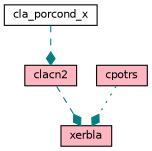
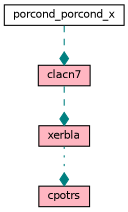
(51, 15) -> (64, 15)
(51, 76) -> (64, 76)
(108, 100) -> (64, 160)
